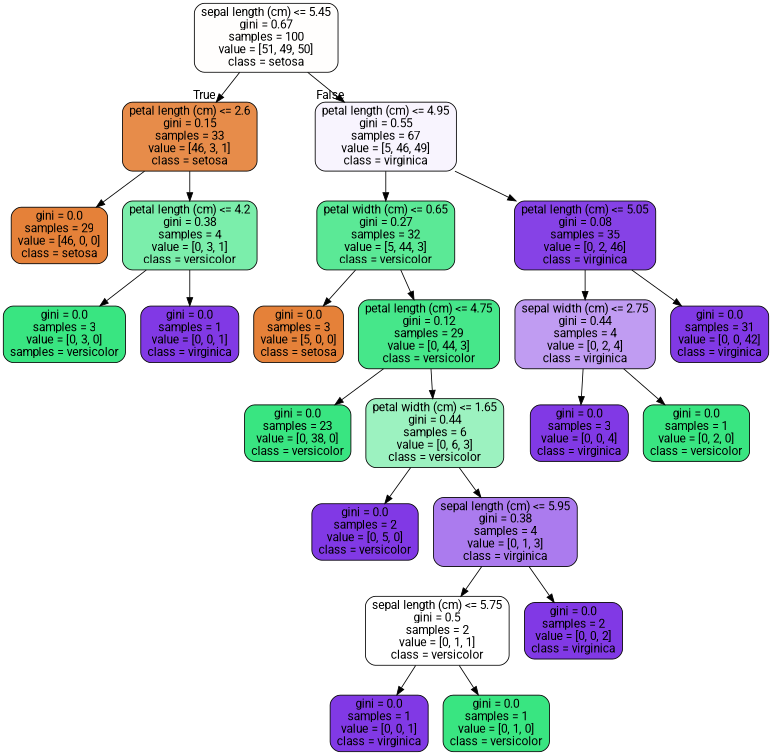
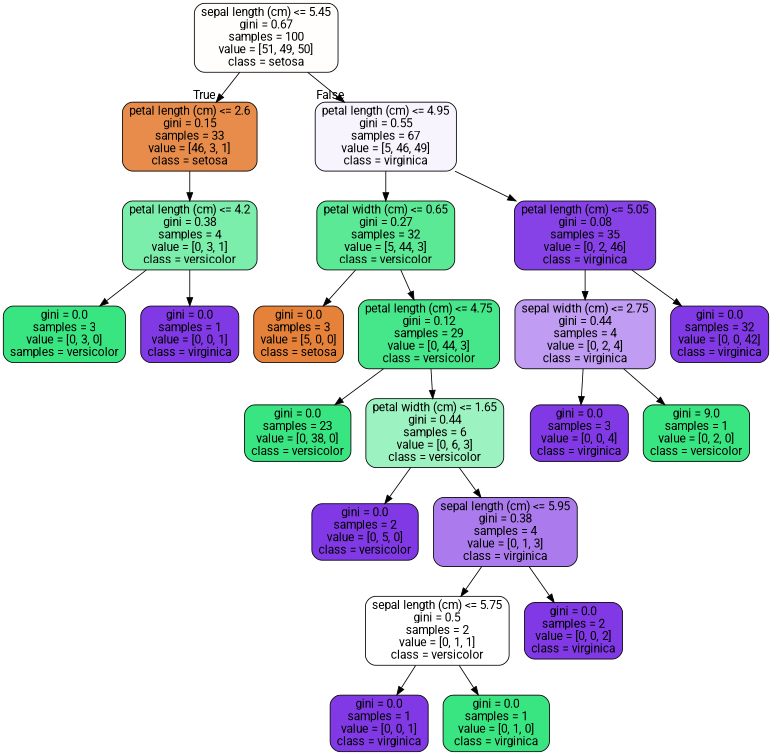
(59, 235) -> none
(720, 334) -> (720, 334)
(696, 433) -> (696, 433)
(496, 723) -> (496, 723)
